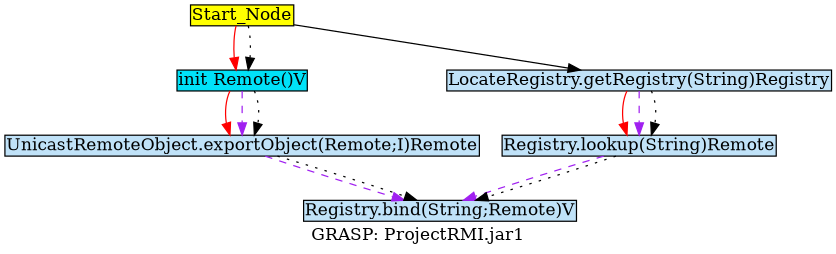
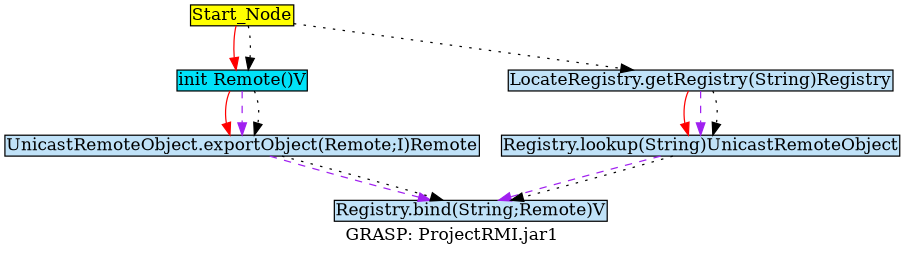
(431, 46) -> (457, 46)
(639, 146) -> (701, 146)
